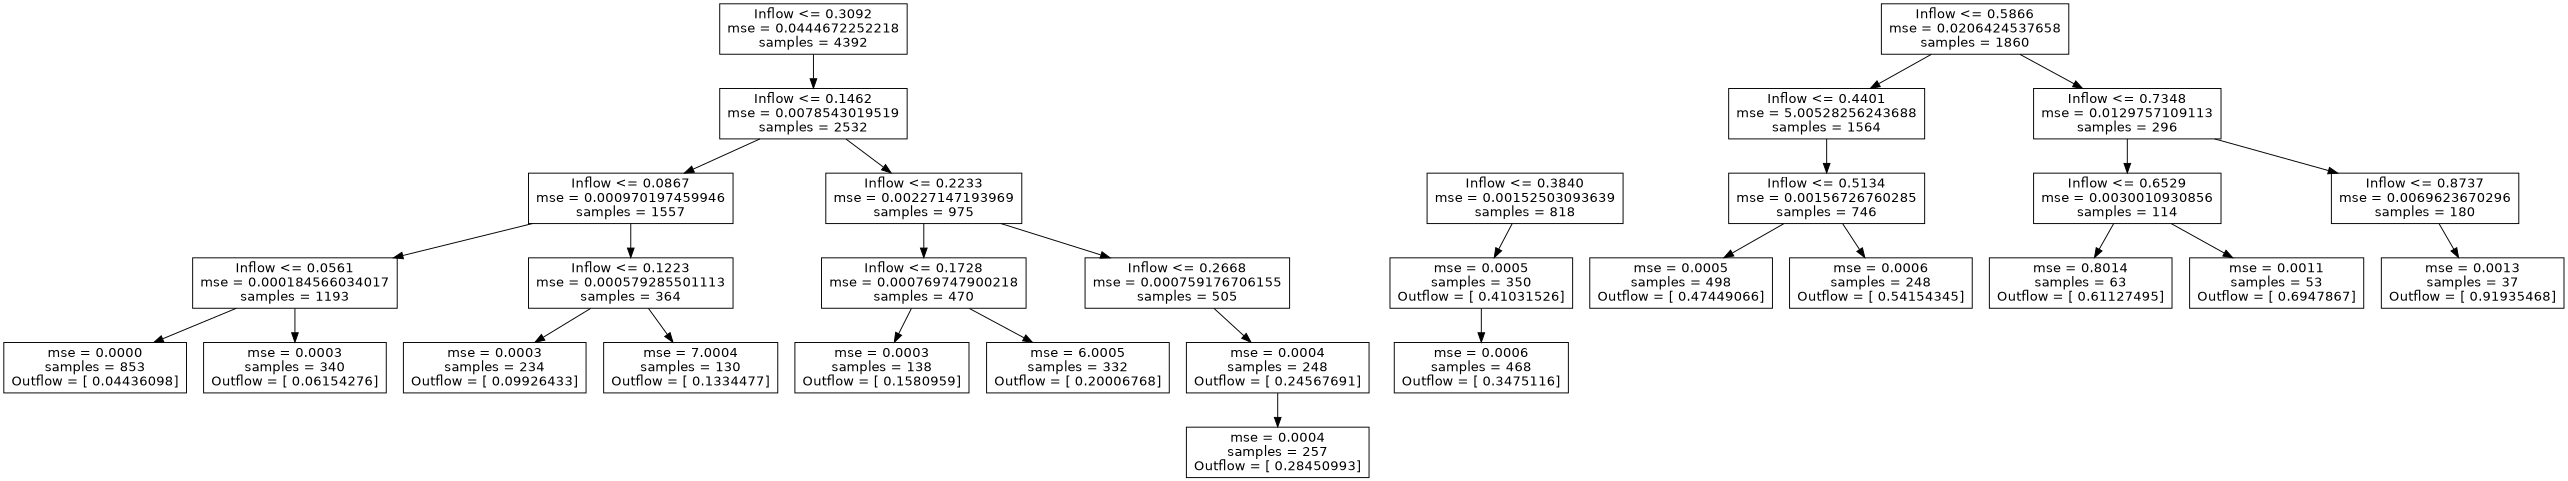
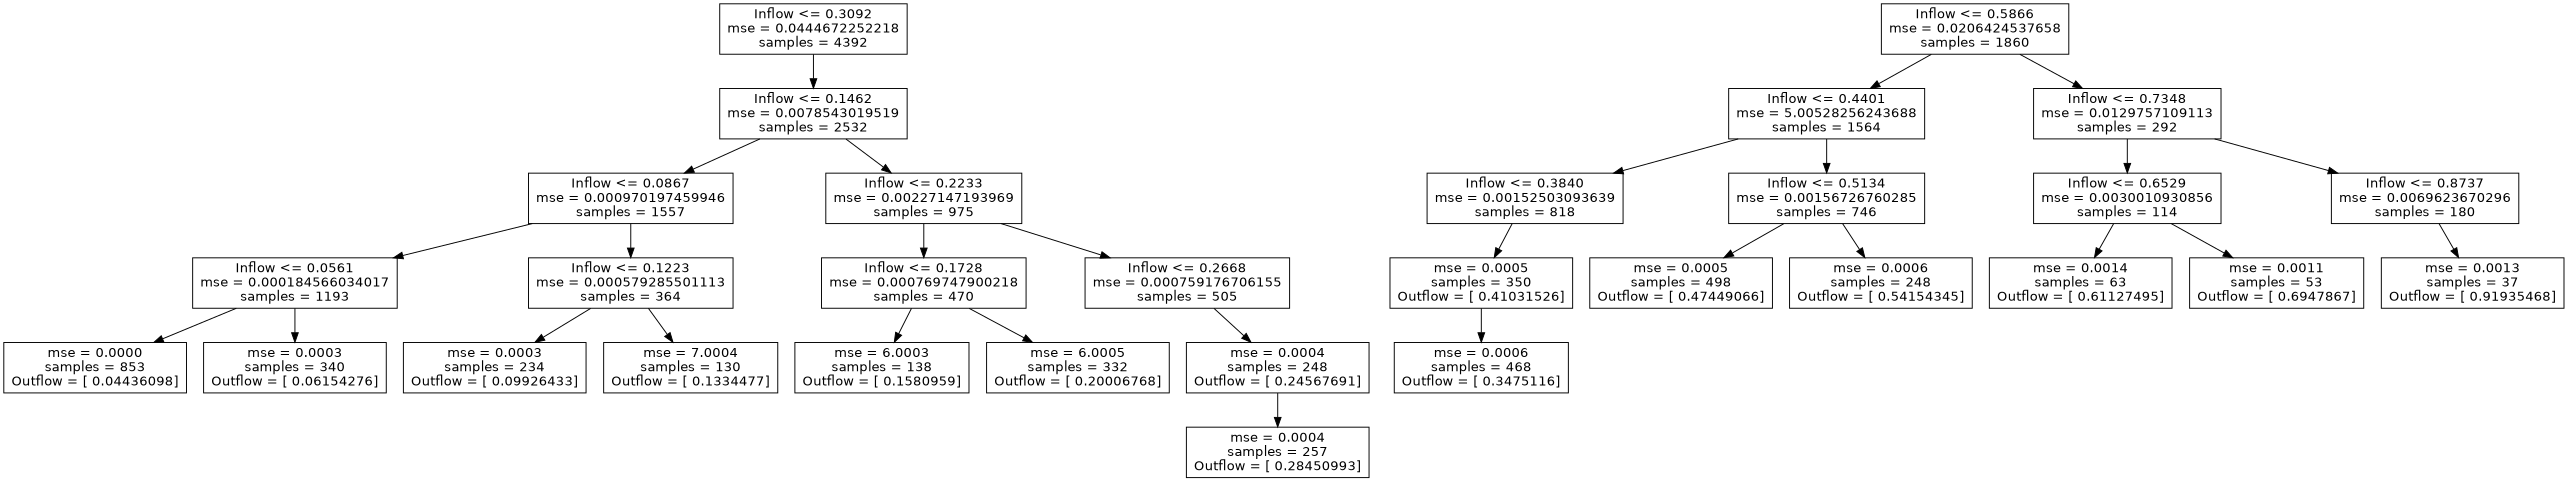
(2127, 114) -> (2127, 114)
none -> (1681, 155)
(2081, 283) -> (2081, 283)
(882, 368) -> (882, 368)
